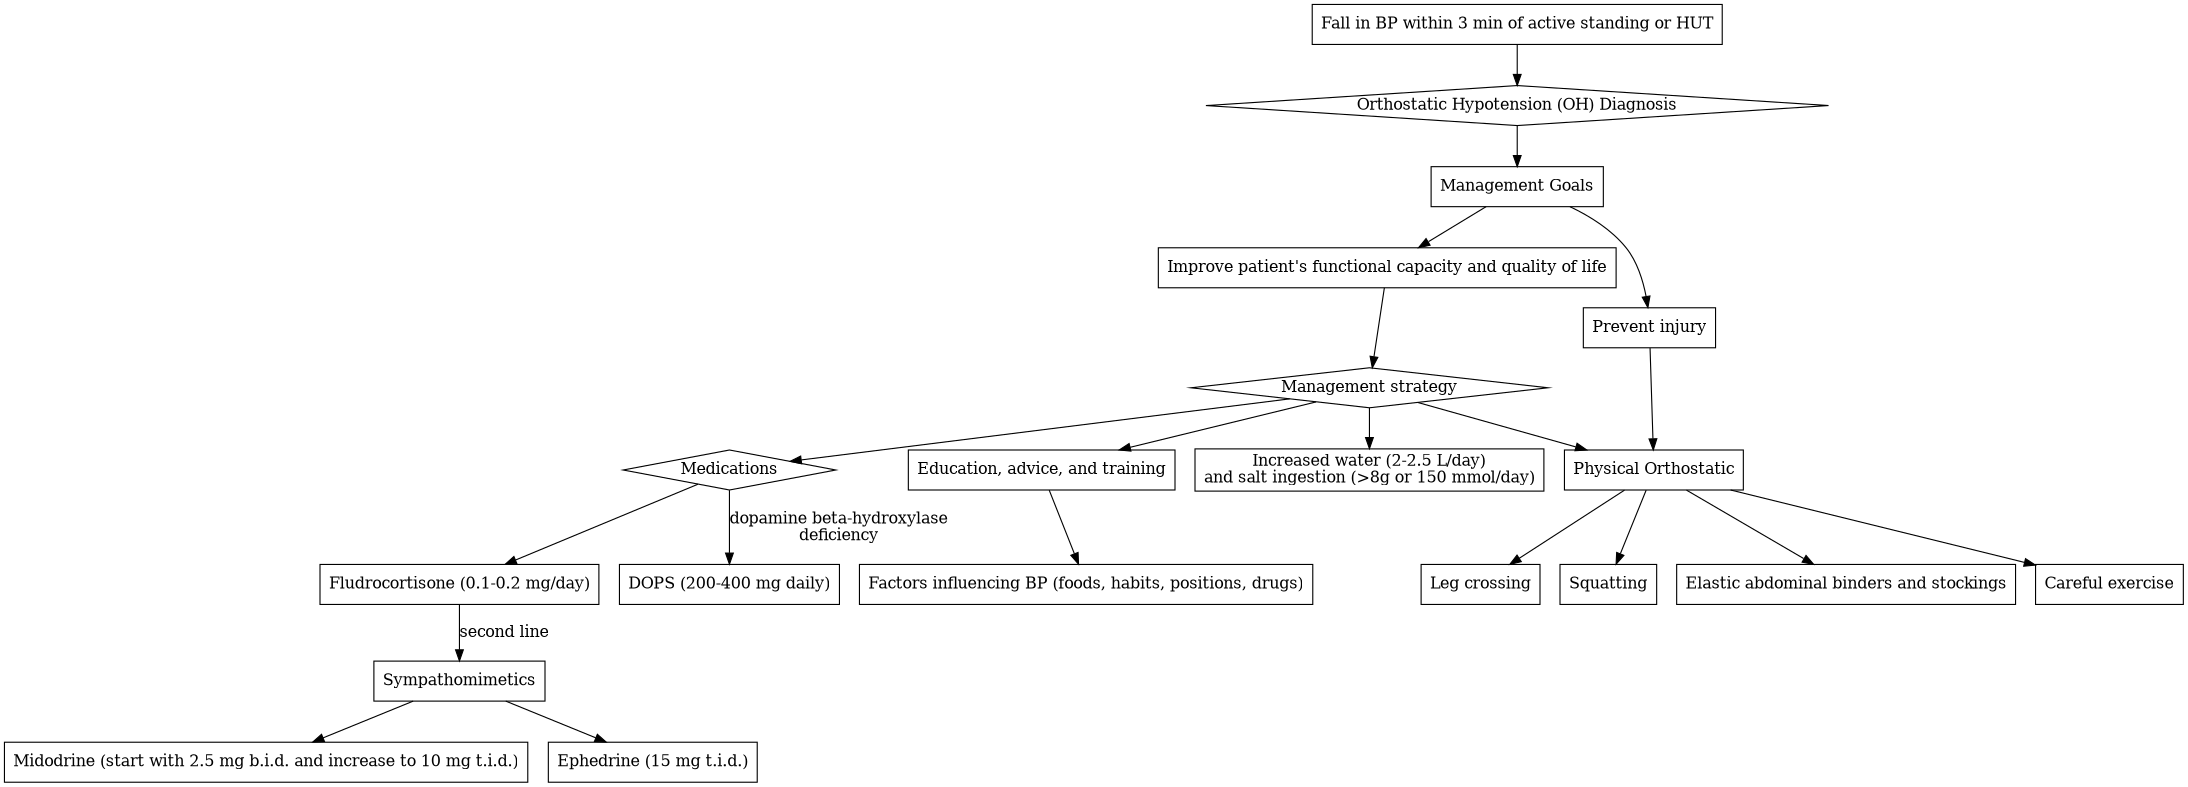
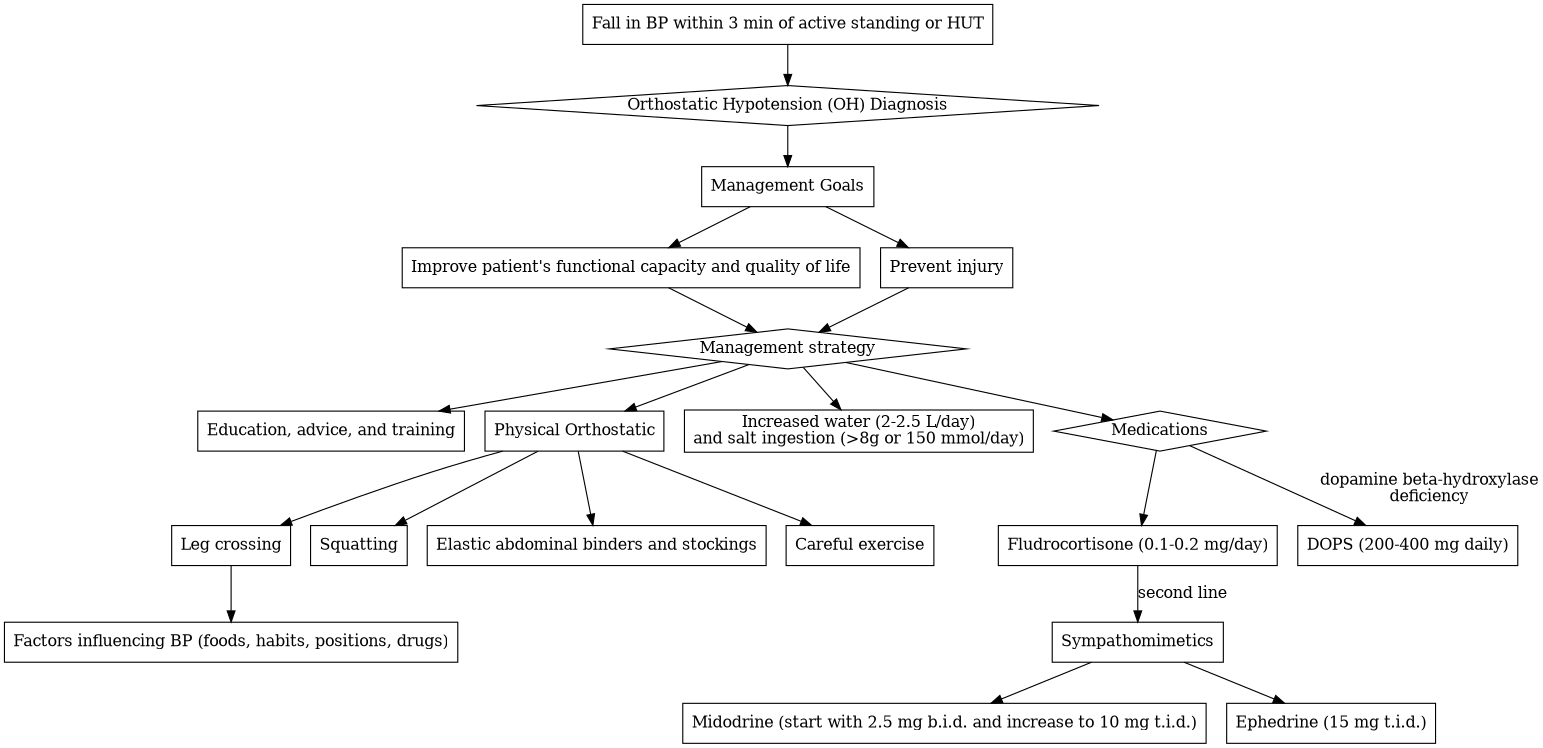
(1651, 393) -> (869, 307)
(1062, 522) -> (231, 588)
